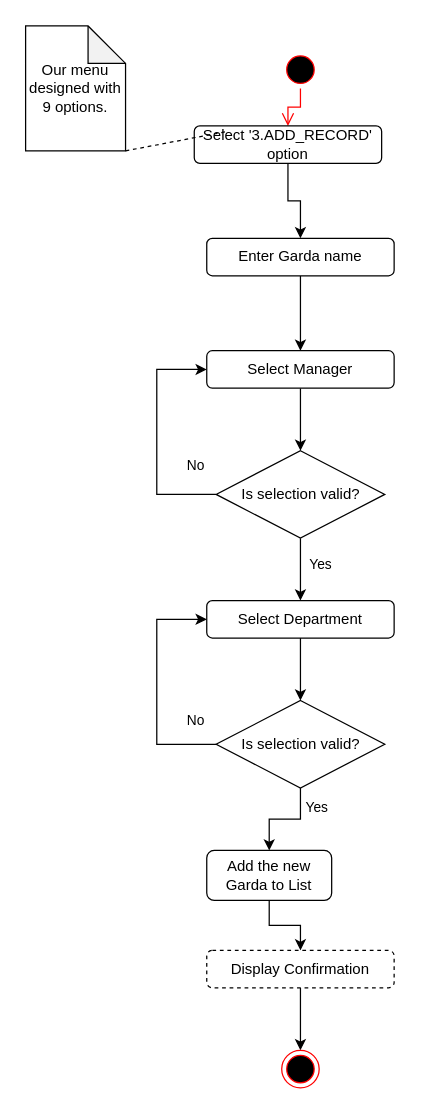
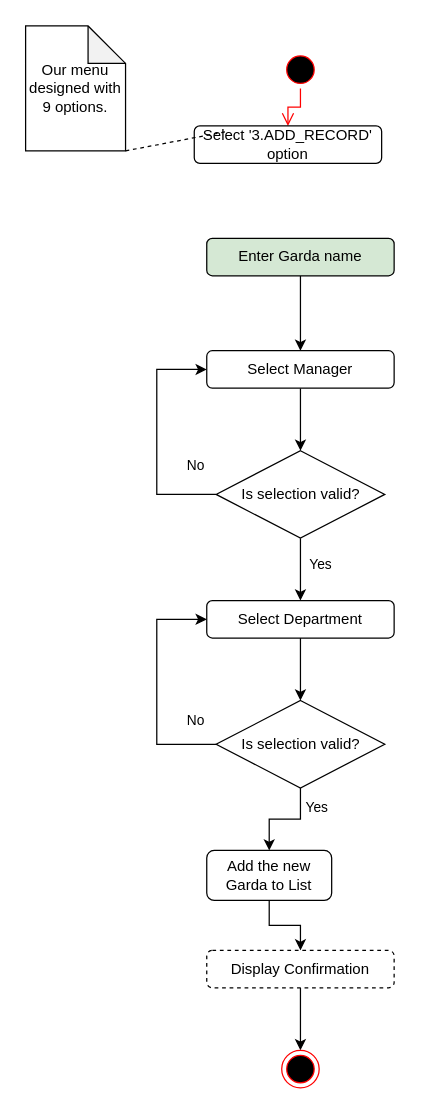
(290, 201) -> none
(301, 257) -> (301, 257)
